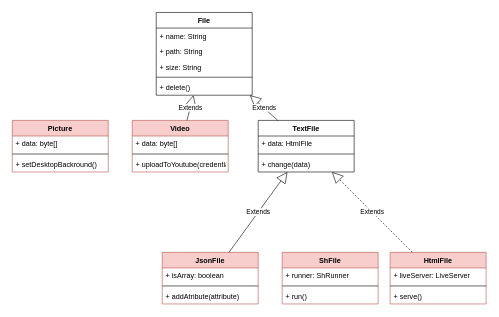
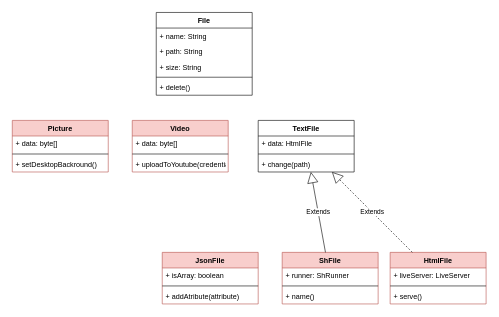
(268, 111) -> none
(189, 113) -> none
(289, 164) -> (289, 164)
(255, 216) -> none
none -> (319, 217)
(299, 296) -> (301, 296)
